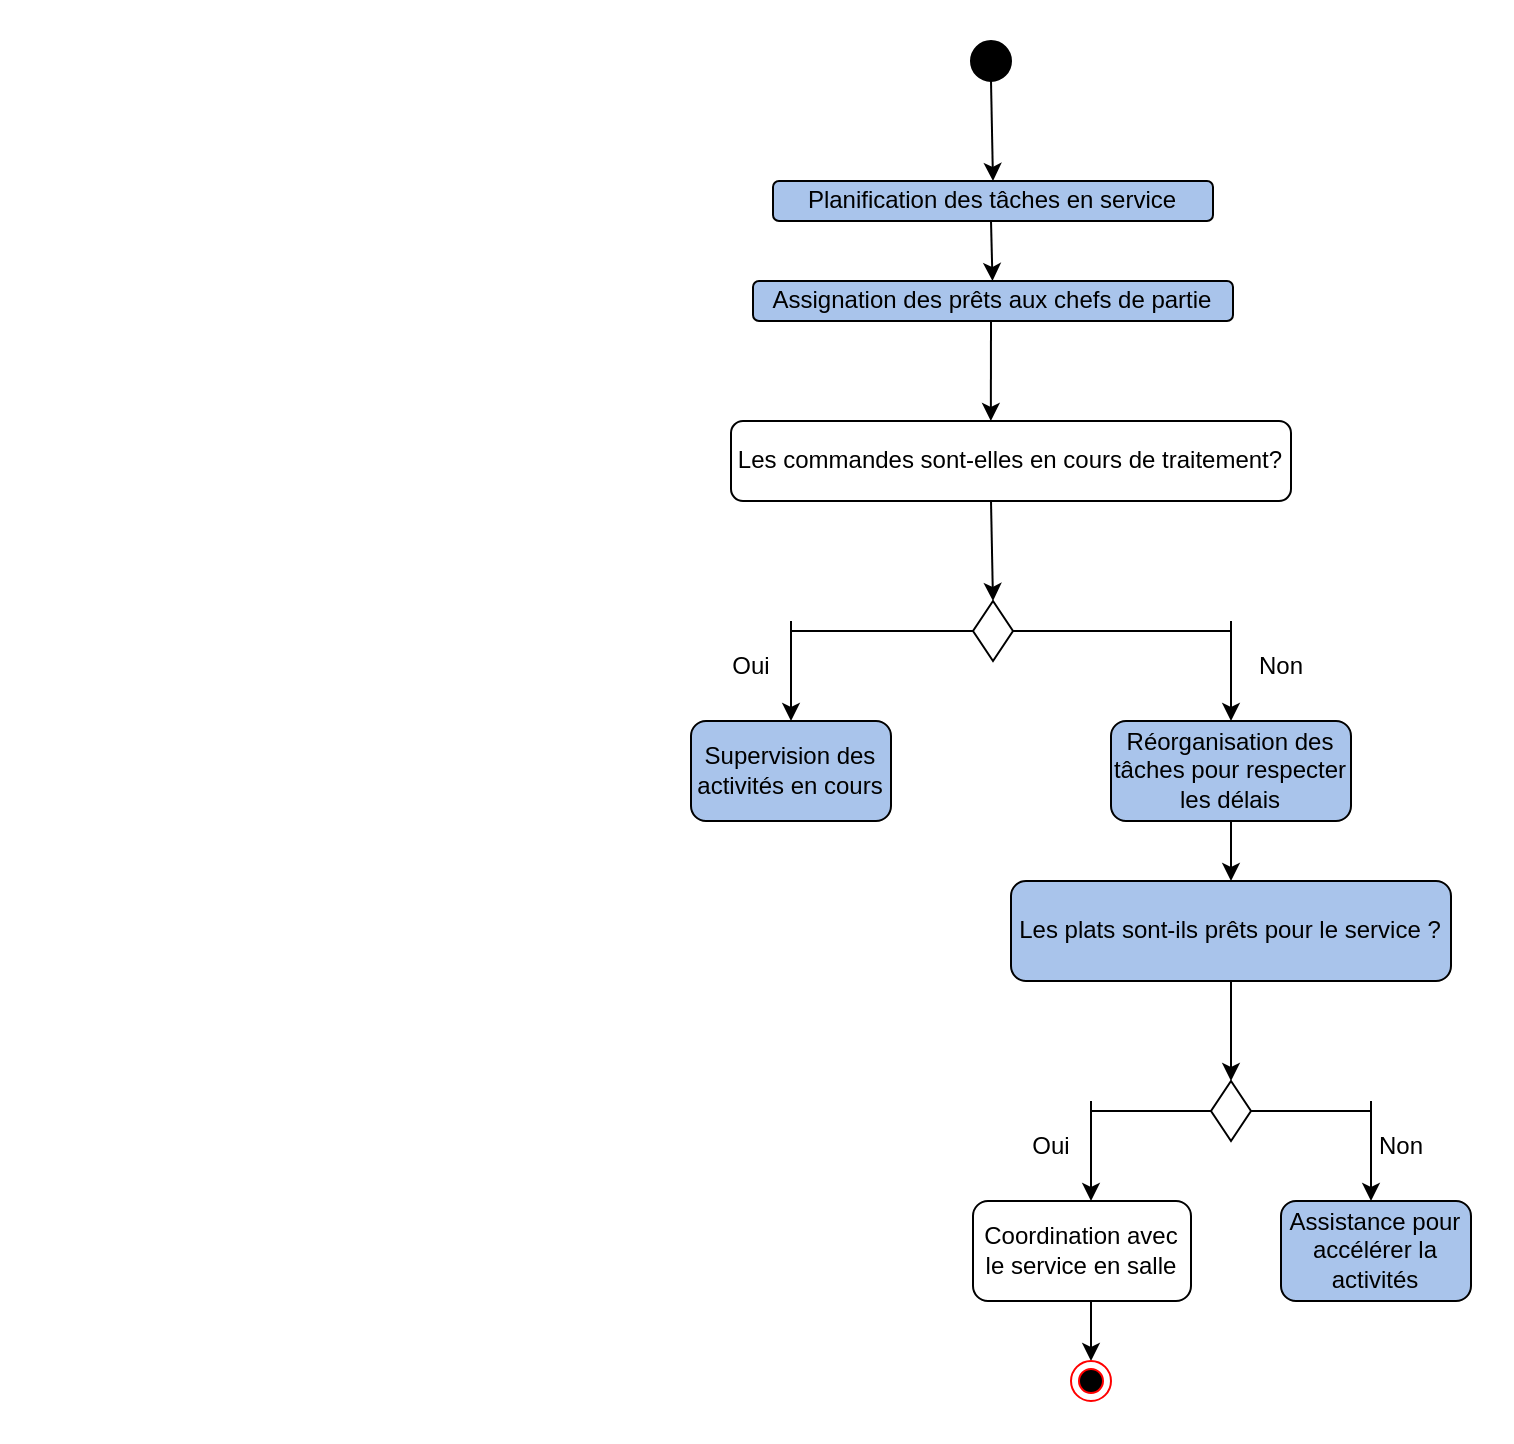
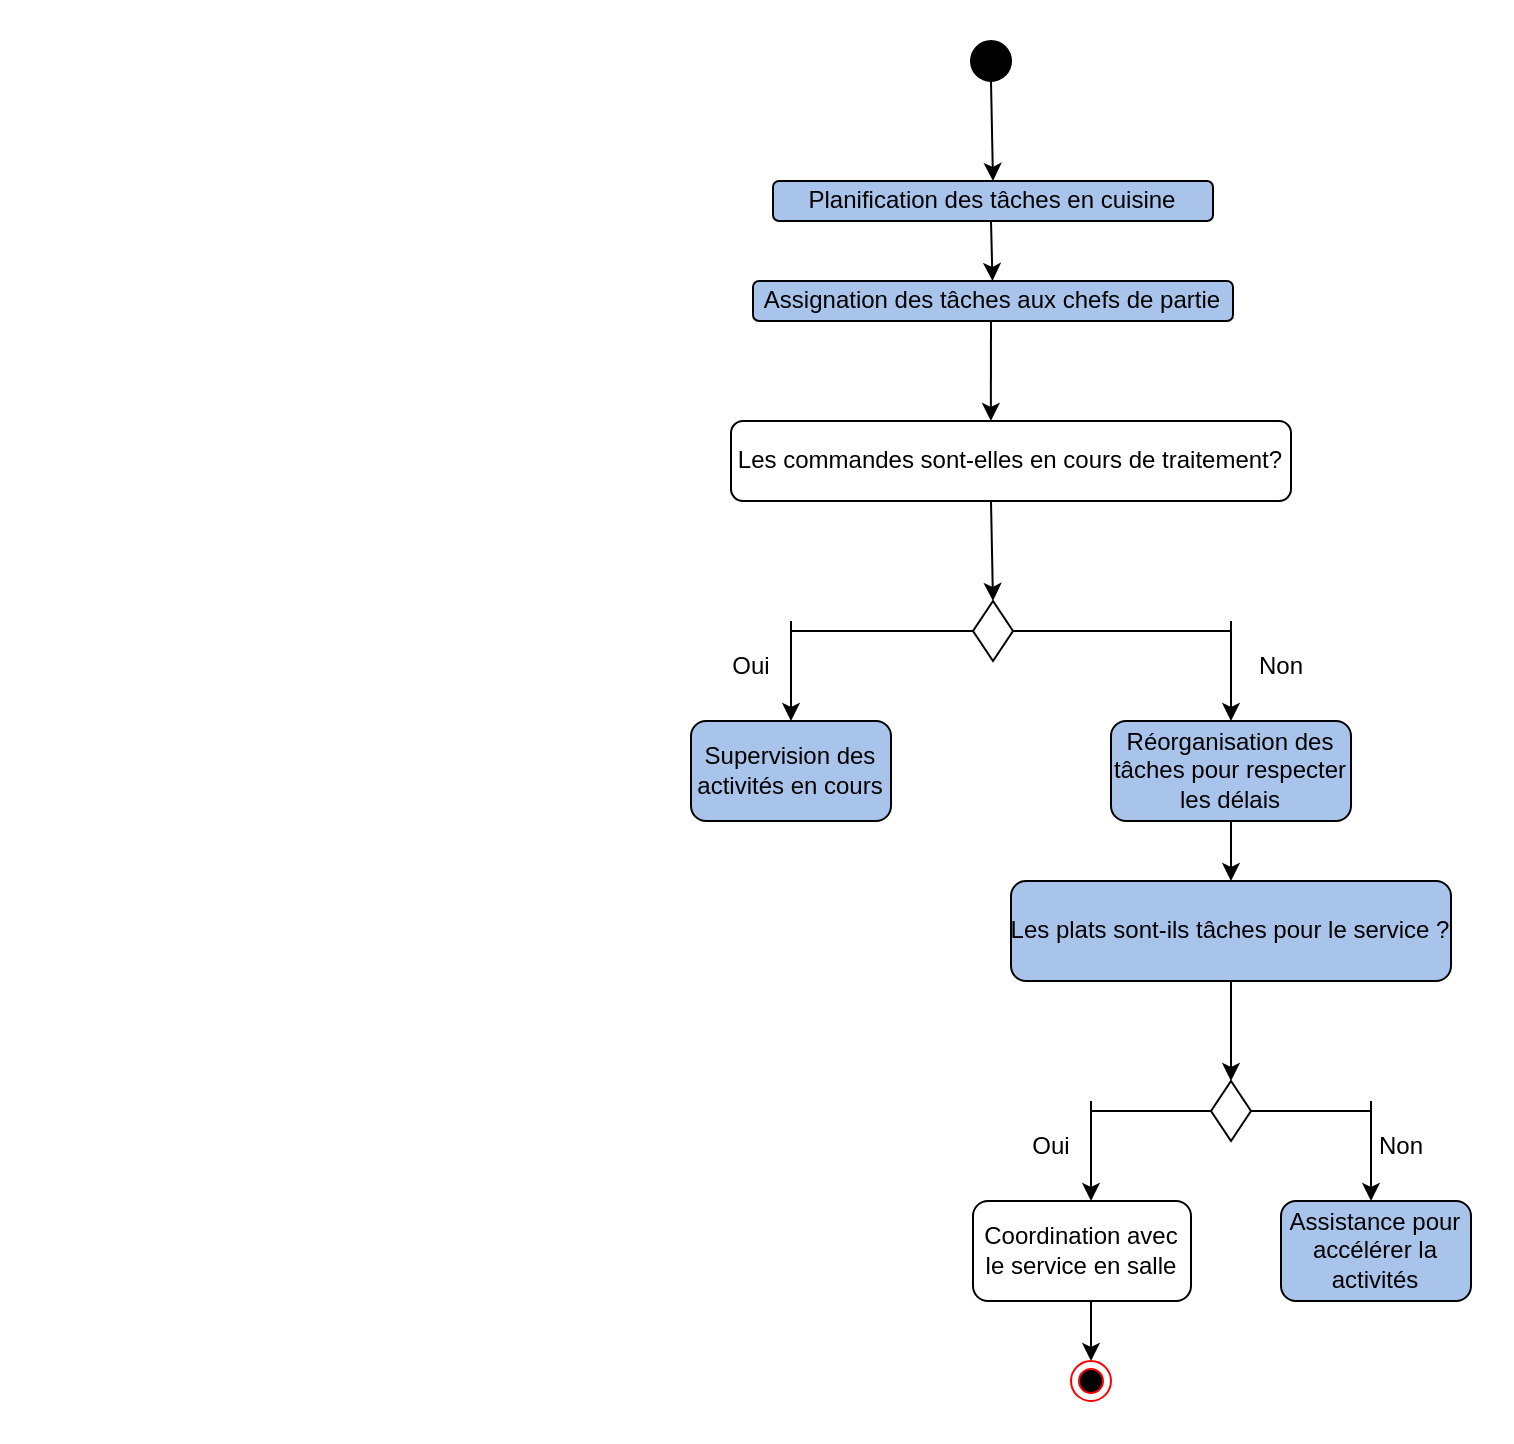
(993, 201) -> (993, 201)
(993, 301) -> (993, 301)
(1231, 931) -> (1231, 931)
